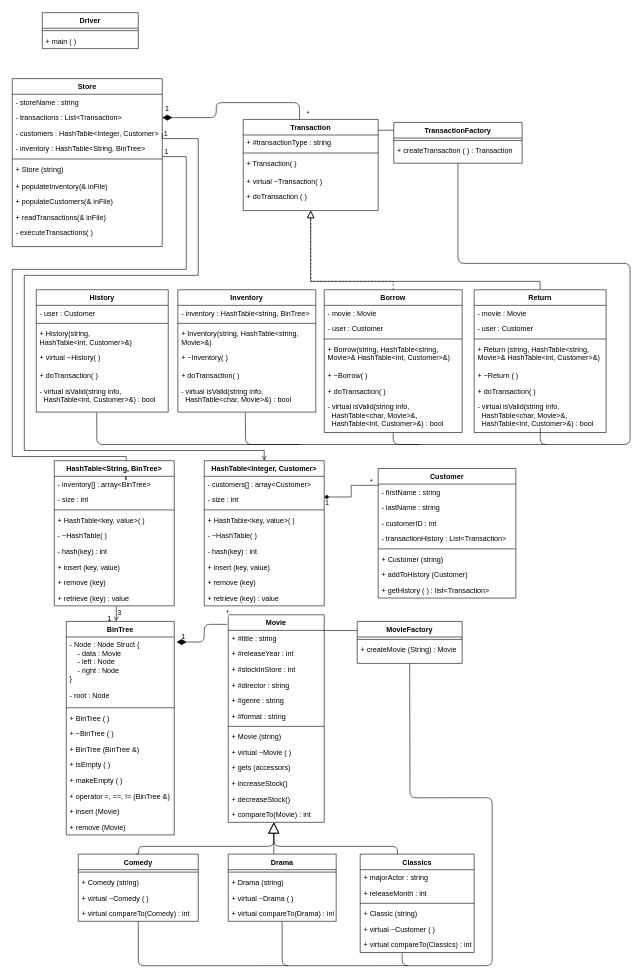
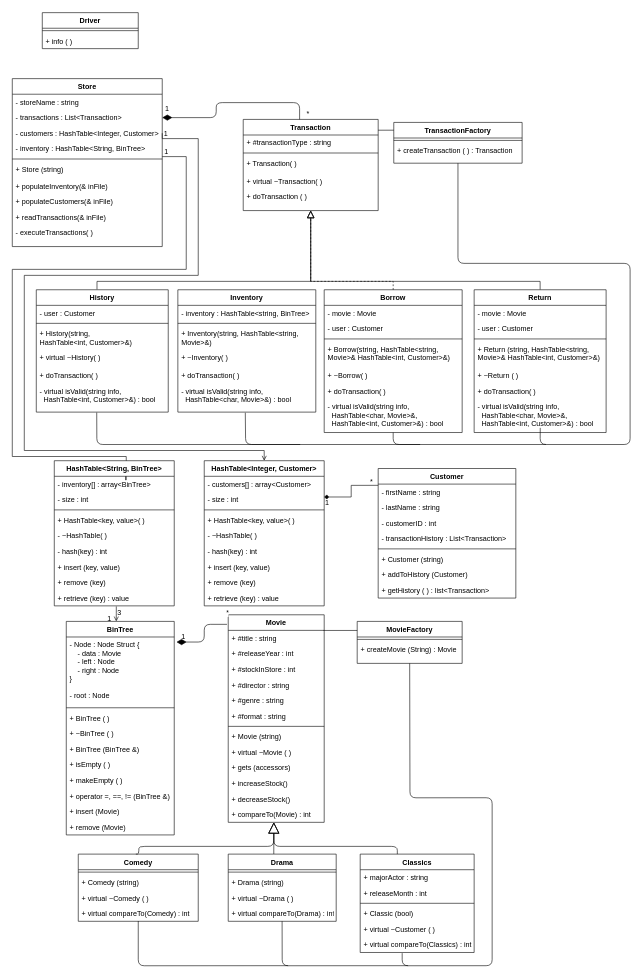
(62, 41) -> (62, 41)
none -> (198, 281)
(395, 914) -> (391, 914)
